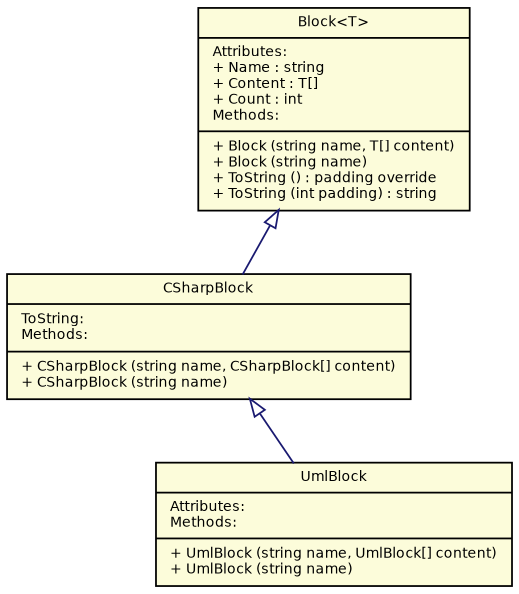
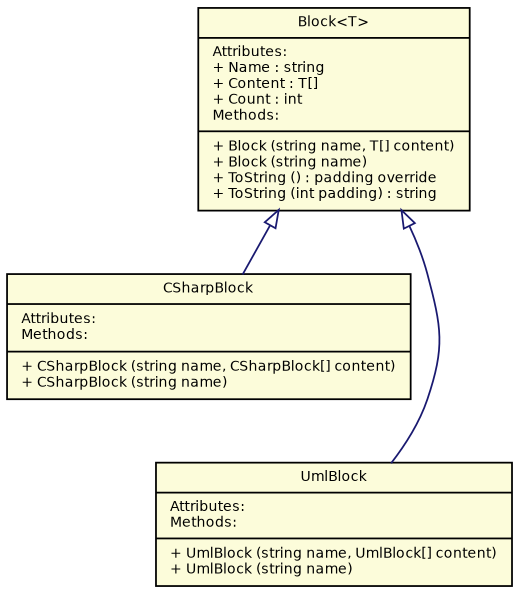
(54, 319) -> (59, 319)
(277, 439) -> (439, 348)
